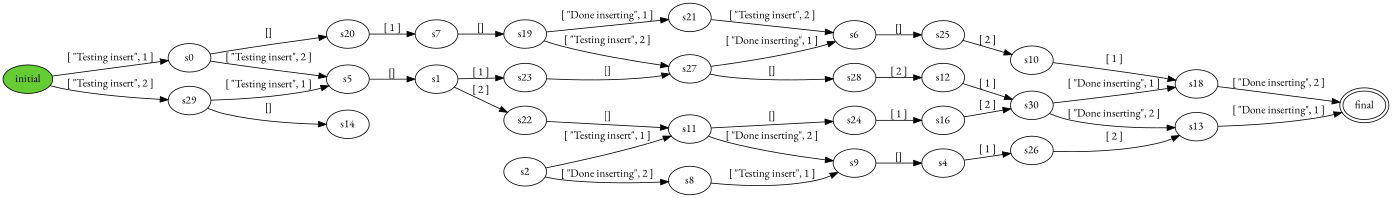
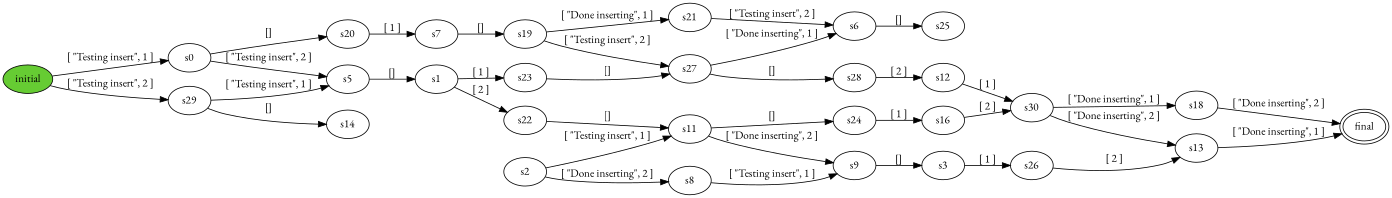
(1032, 60) -> none
(943, 163) -> (943, 165)
